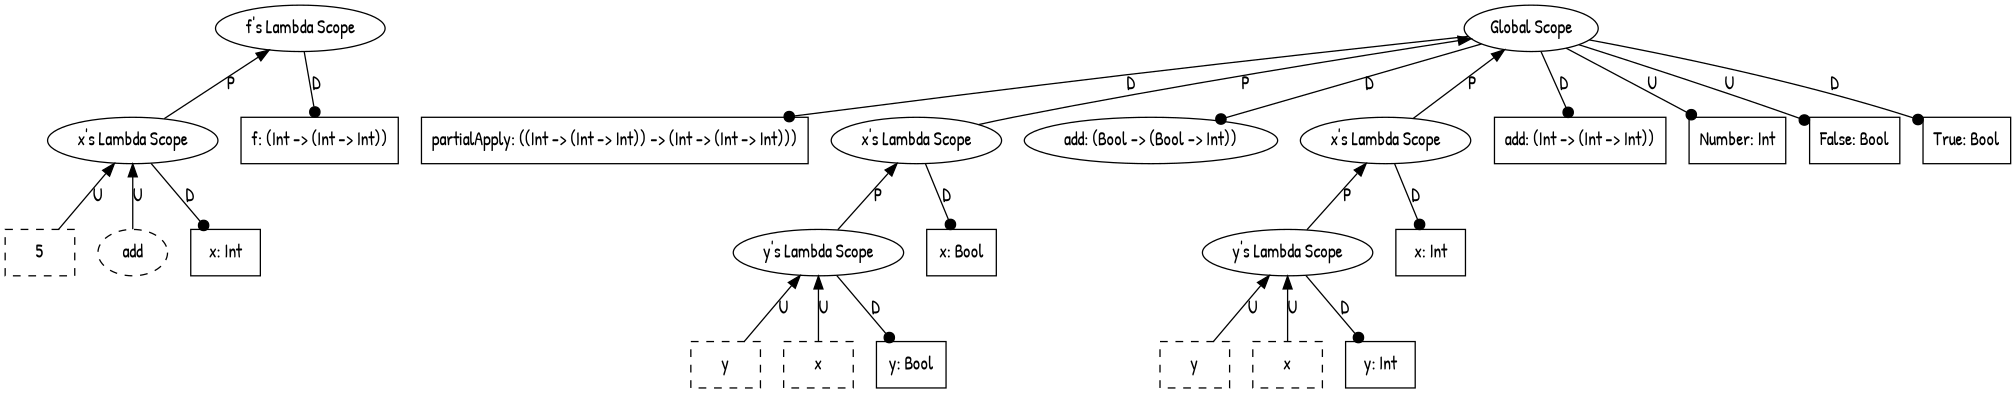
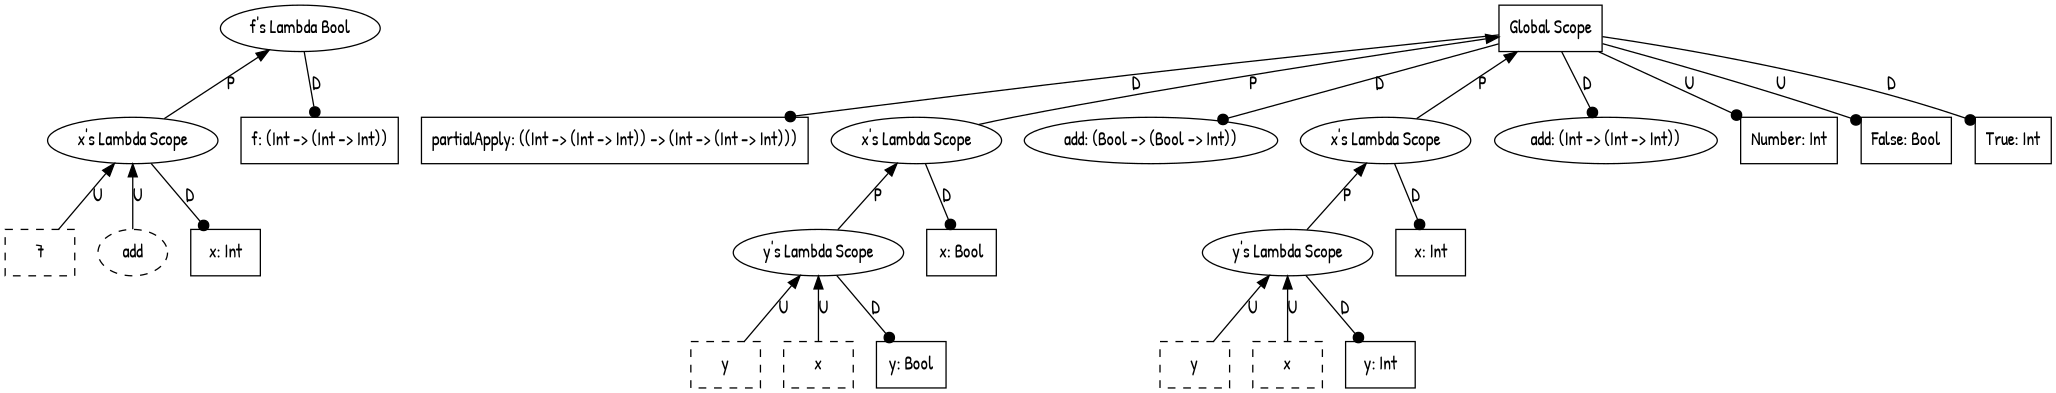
(300, 28) -> (300, 28)
(1531, 28) -> (1551, 28)
(1580, 140) -> (1606, 140)
(1967, 140) -> (2013, 140)
(40, 253) -> (40, 253)
